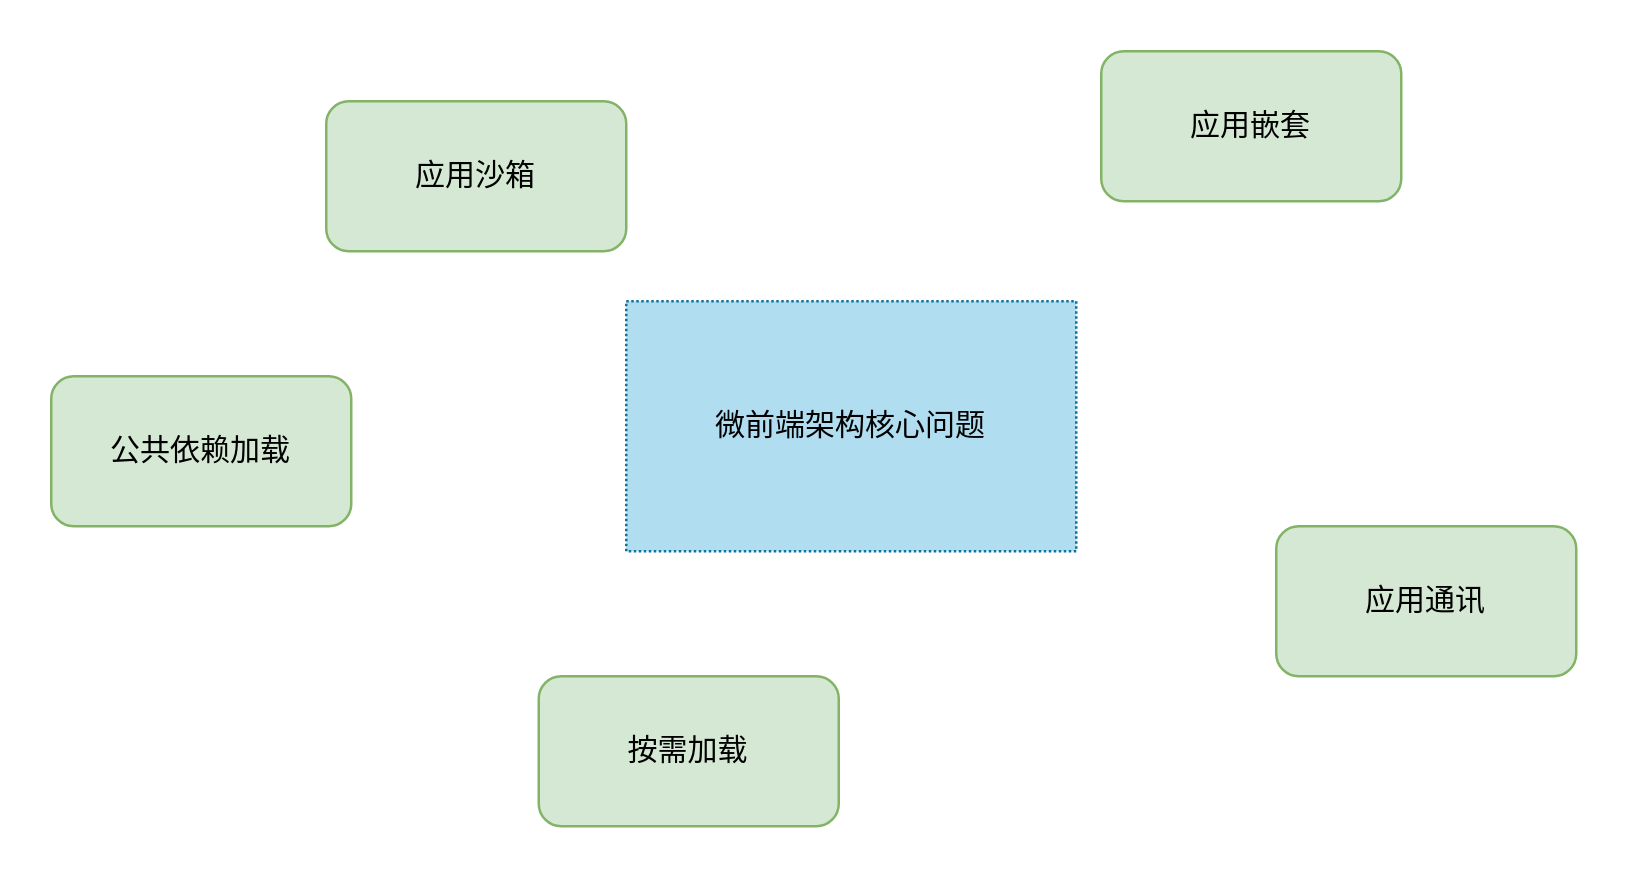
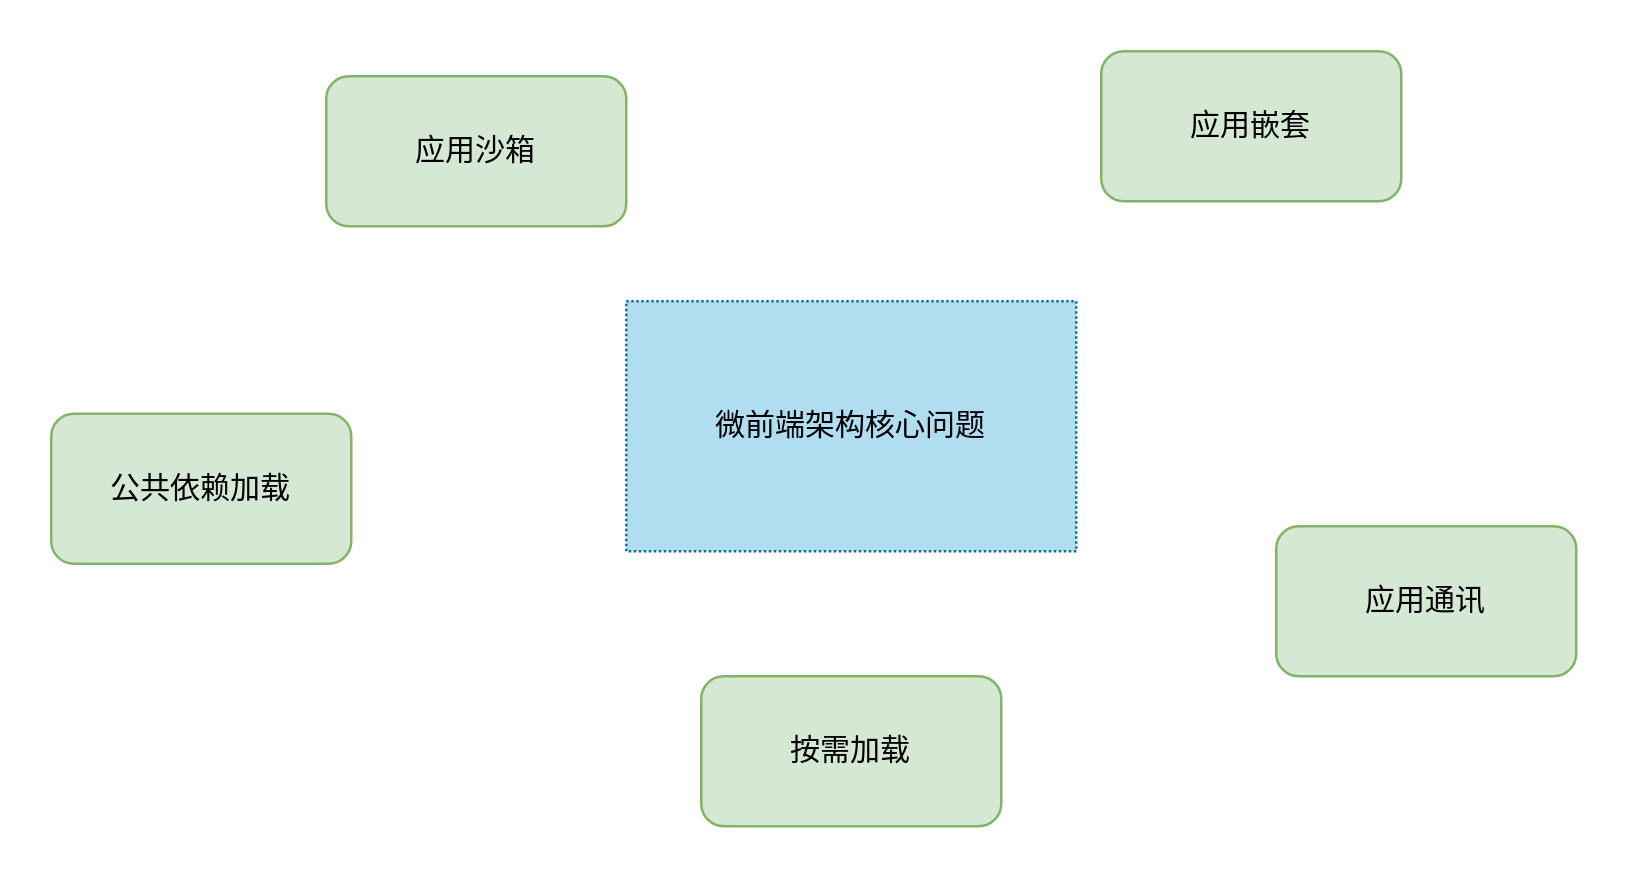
(476, 176) -> (476, 151)
(201, 451) -> (201, 489)
(689, 751) -> (851, 751)
